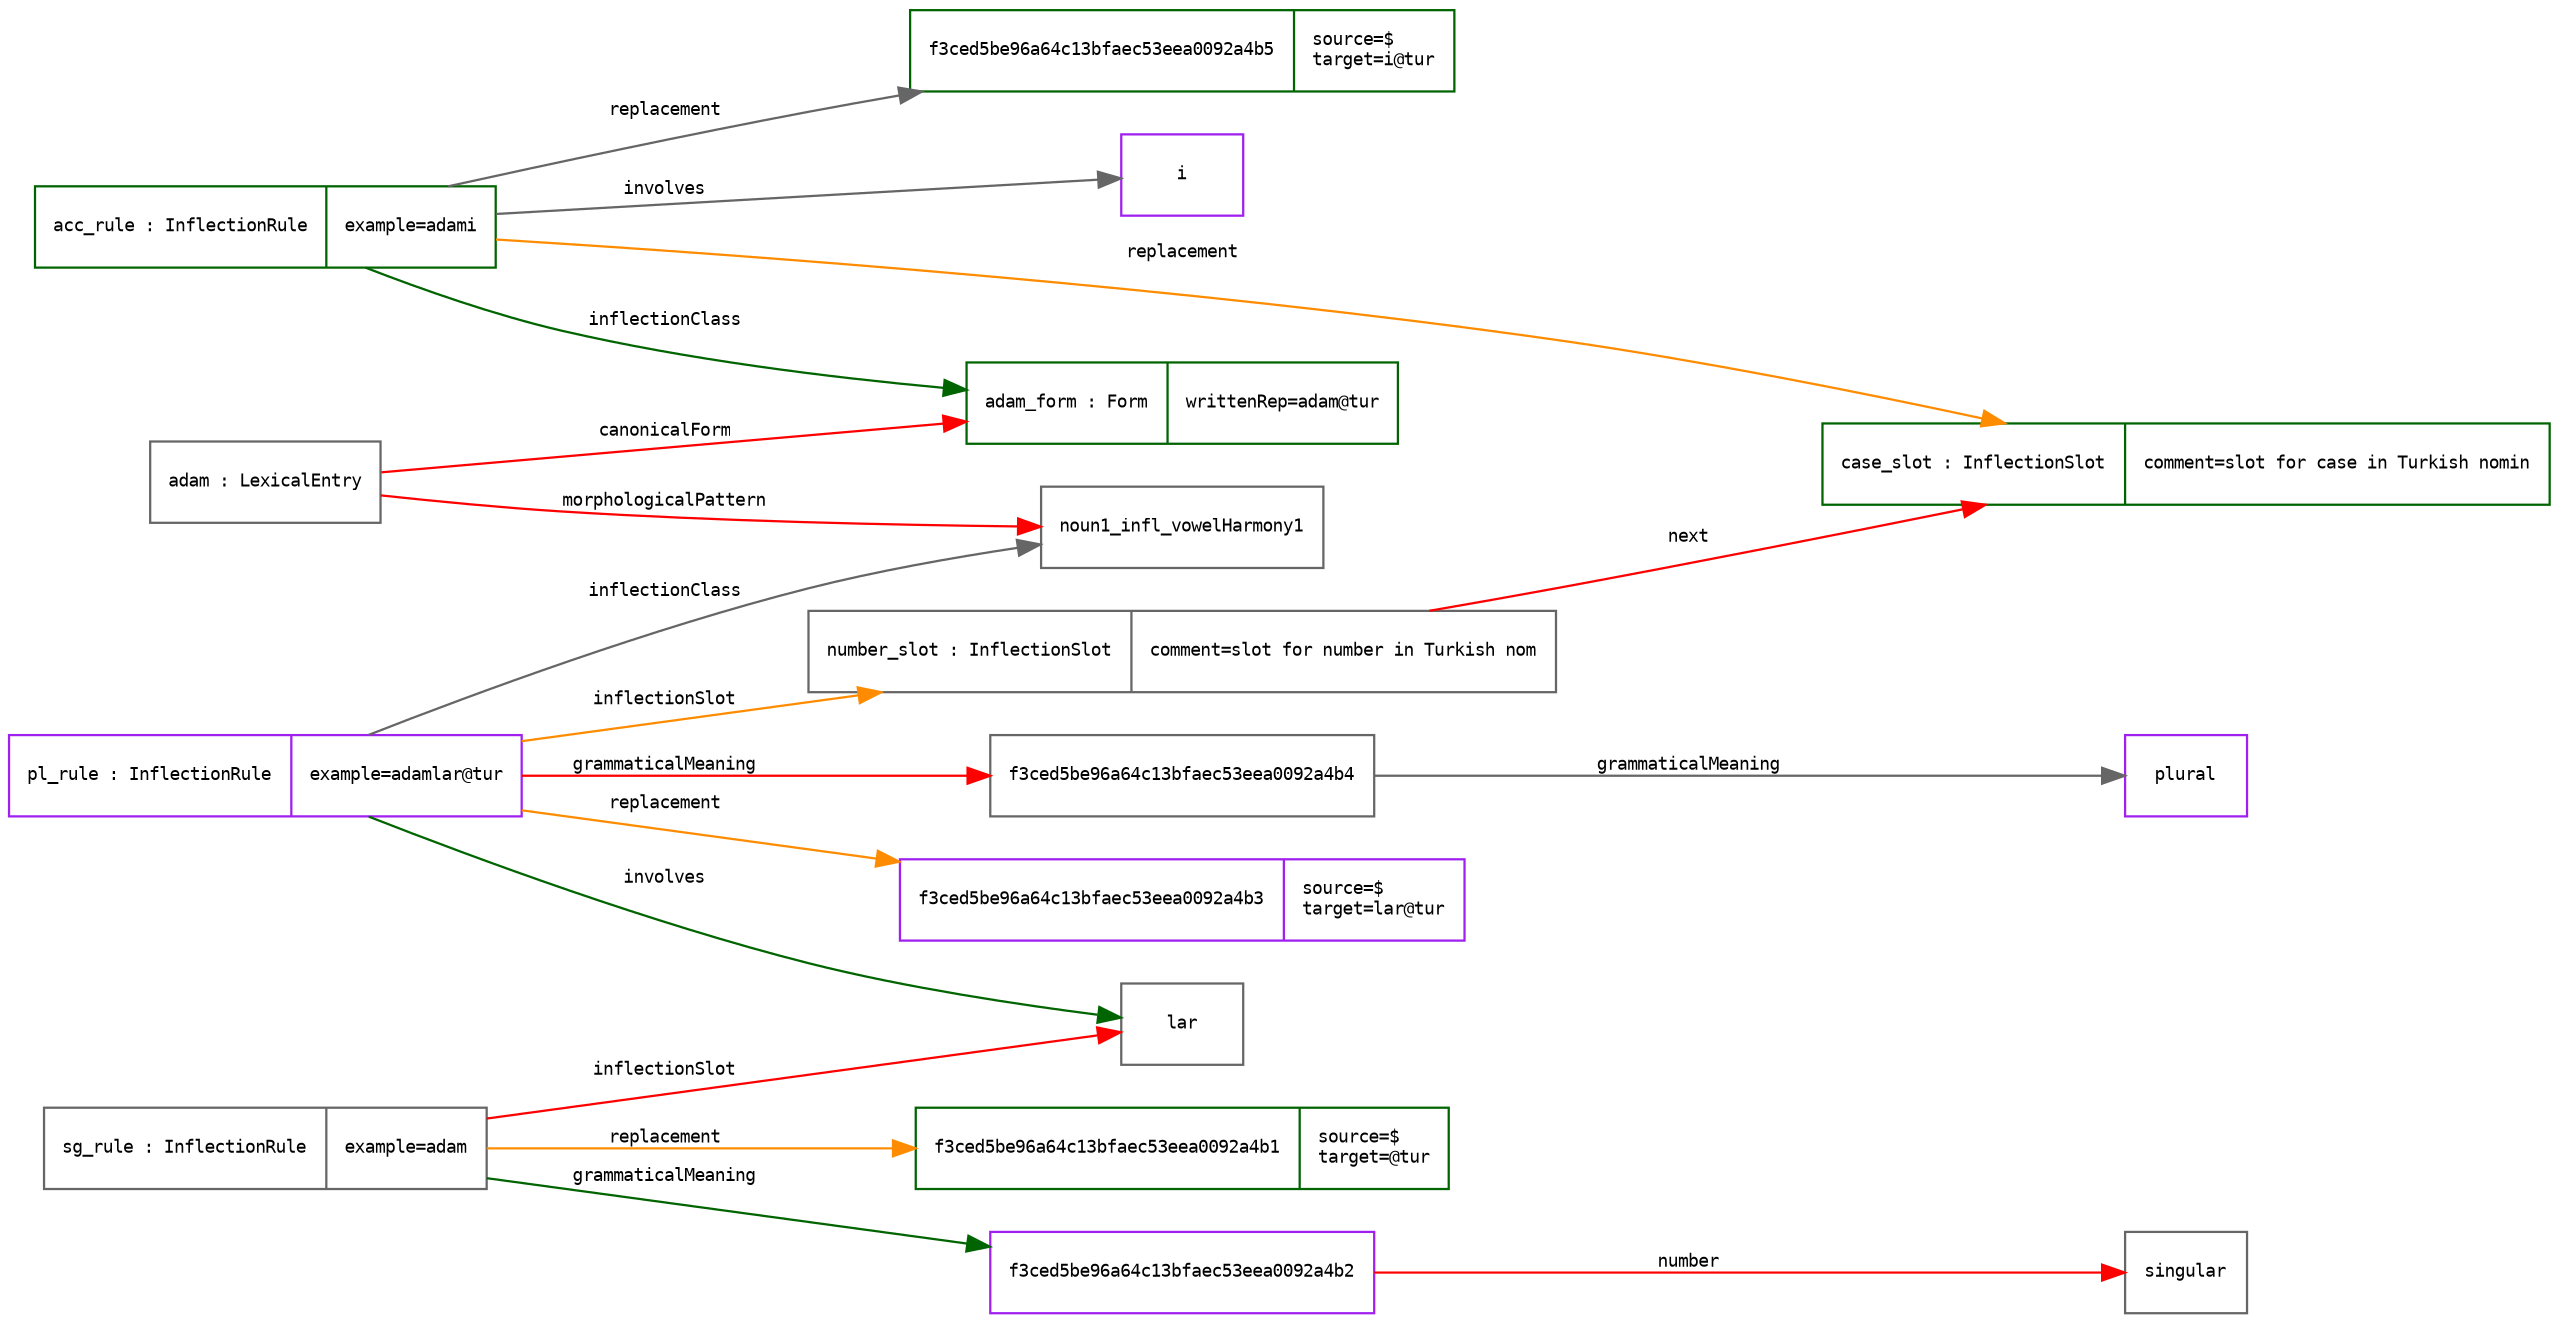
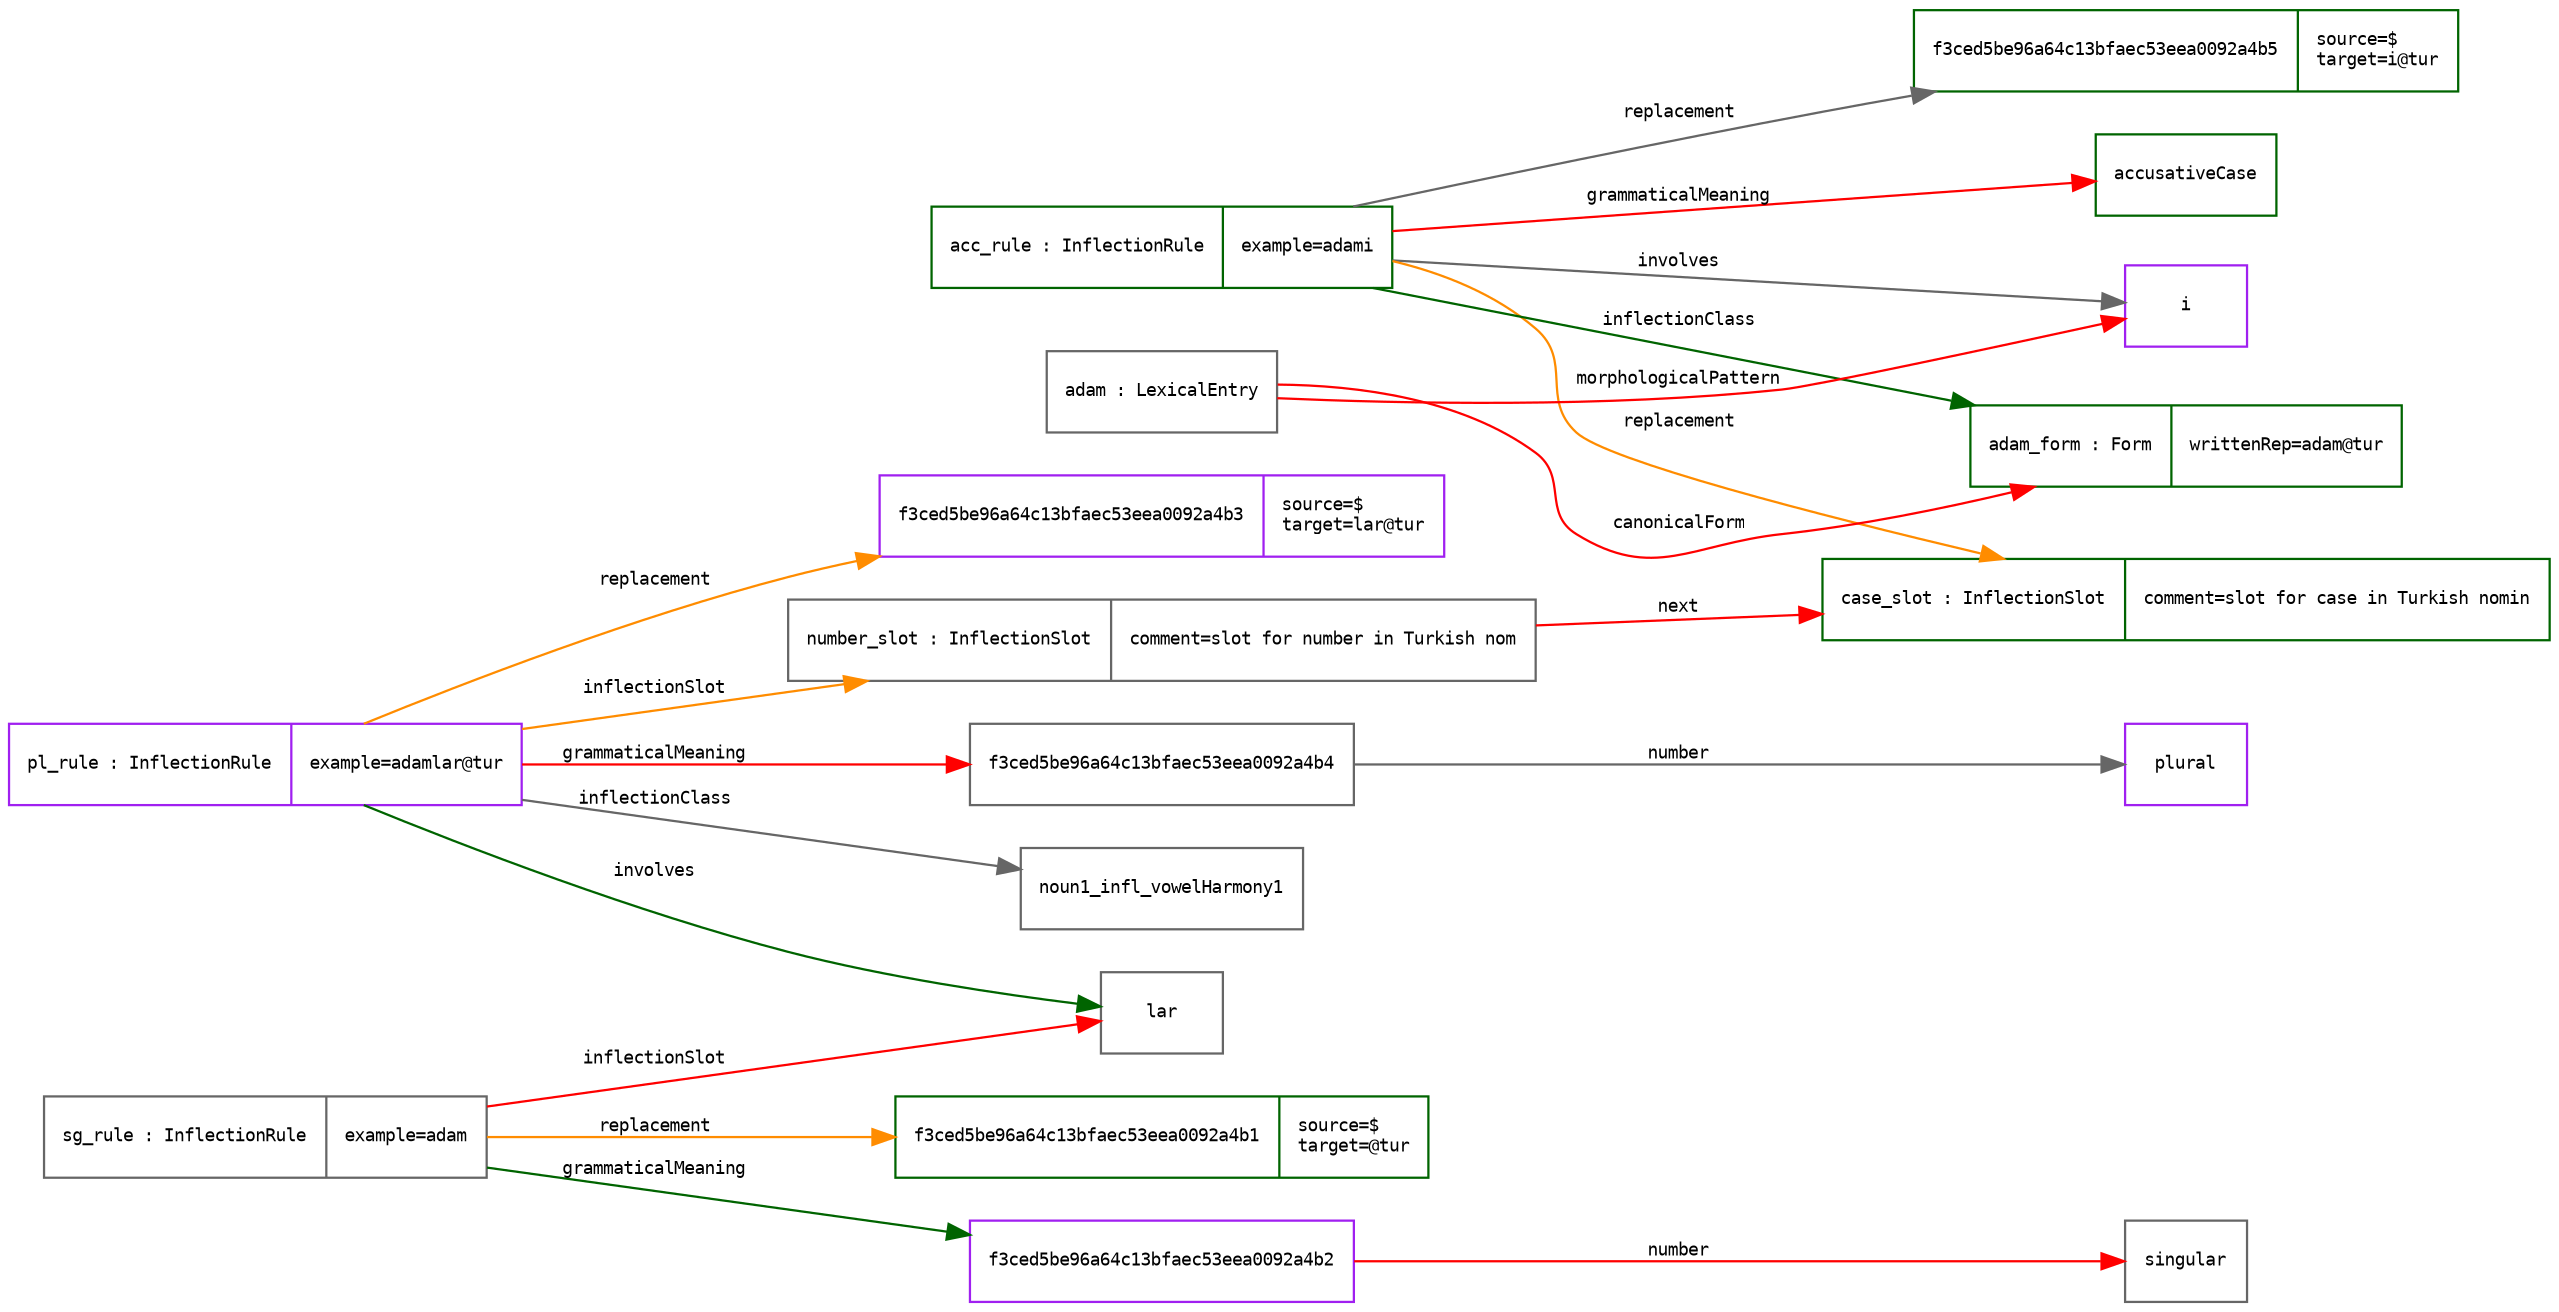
none -> (2186, 175)
(699, 518) -> (1693, 397)
(1689, 766) -> (1679, 754)
